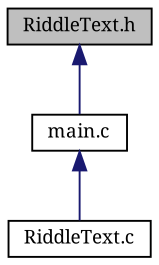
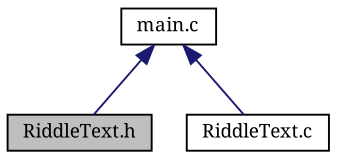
(80, 90) -> (118, 87)
